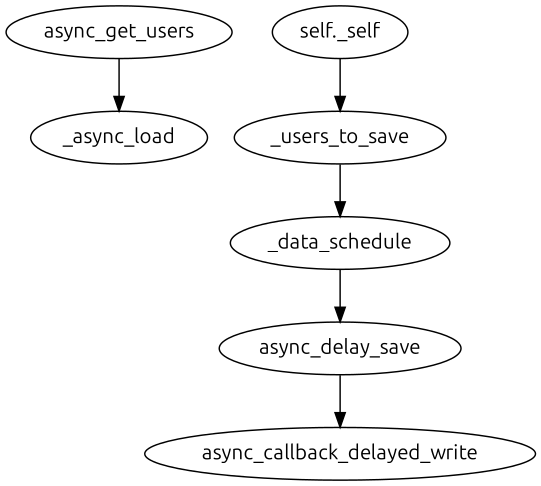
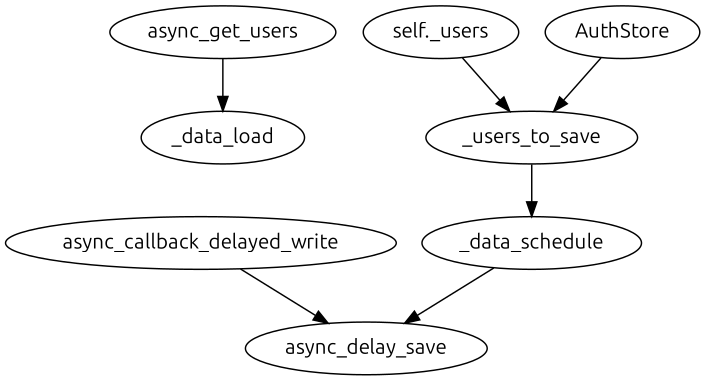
(340, 32) -> (441, 32)
none -> (623, 32)
(119, 138) -> (223, 138)
(340, 394) -> (278, 292)
